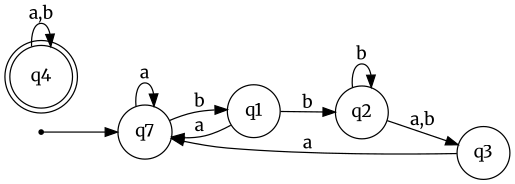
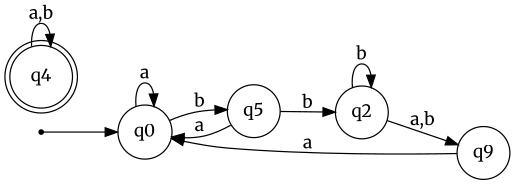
(254, 111) -> (254, 111)
(145, 132) -> (145, 132)
(483, 153) -> (483, 153)
